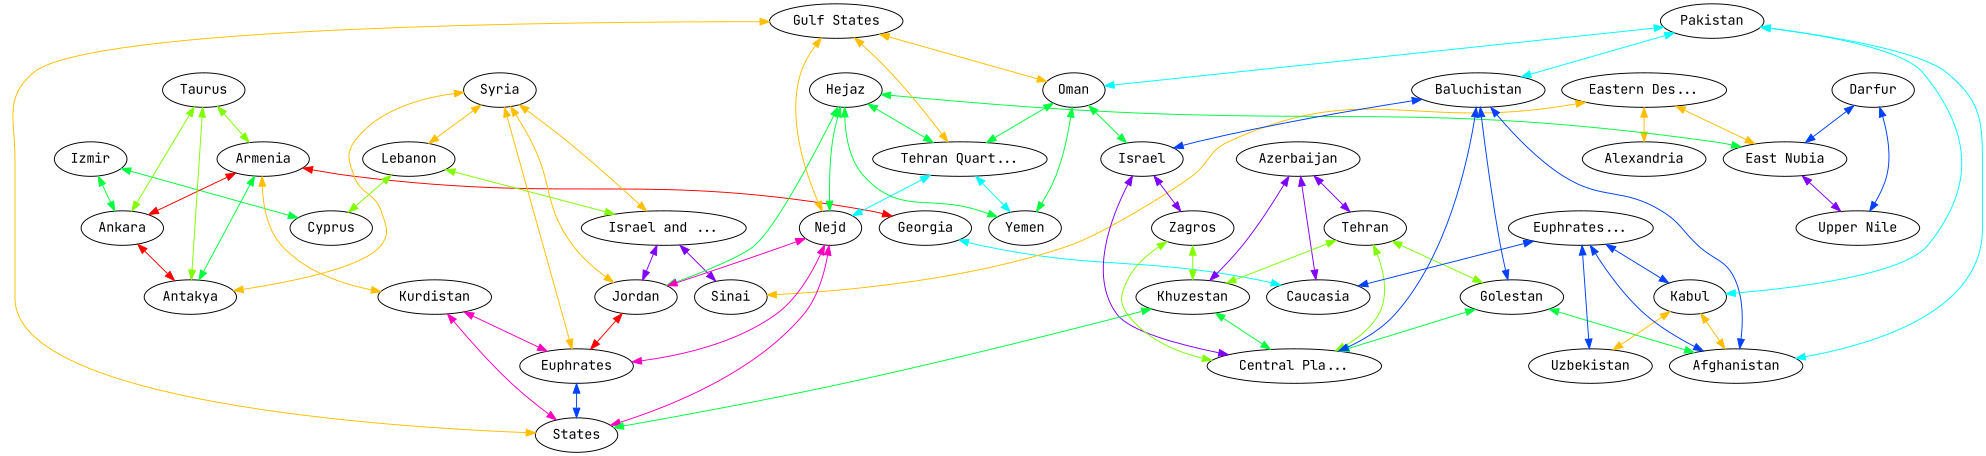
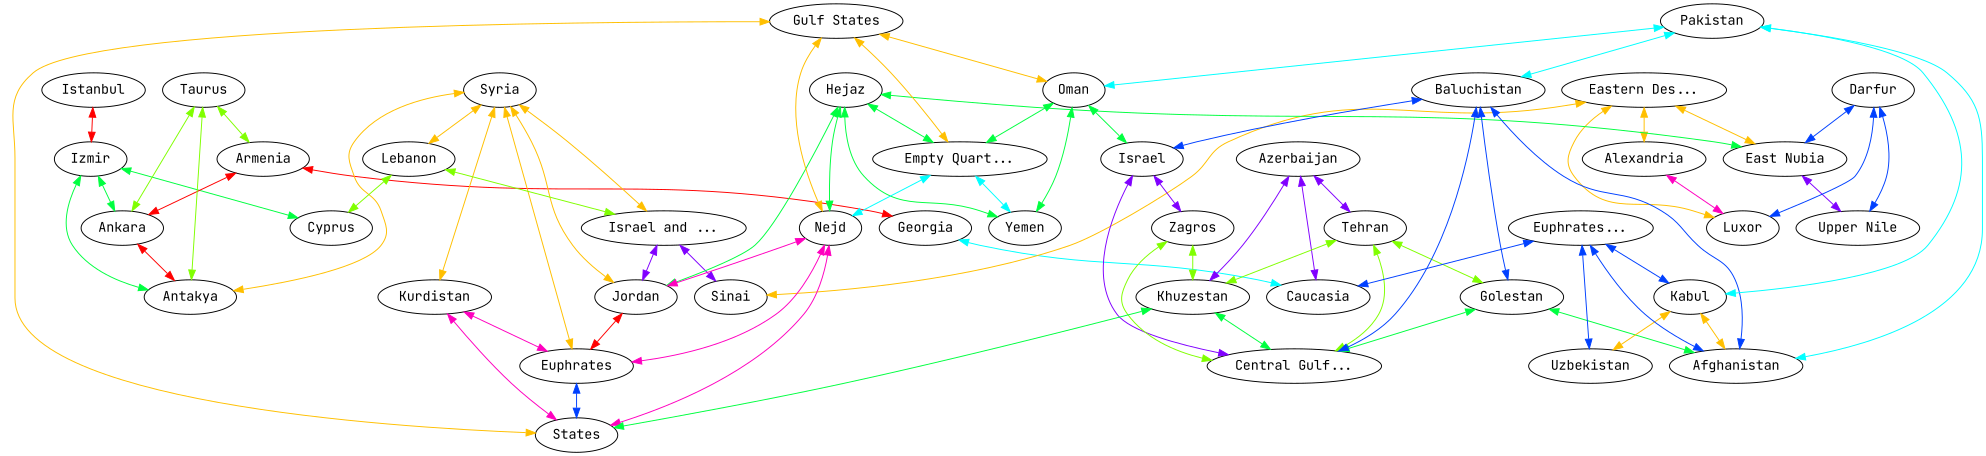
none -> (94, 90)
(960, 159) -> (960, 159)
(227, 228) -> (77, 252)
none -> (1743, 228)
(296, 258) -> (467, 194)
(1294, 366) -> (1294, 366)
